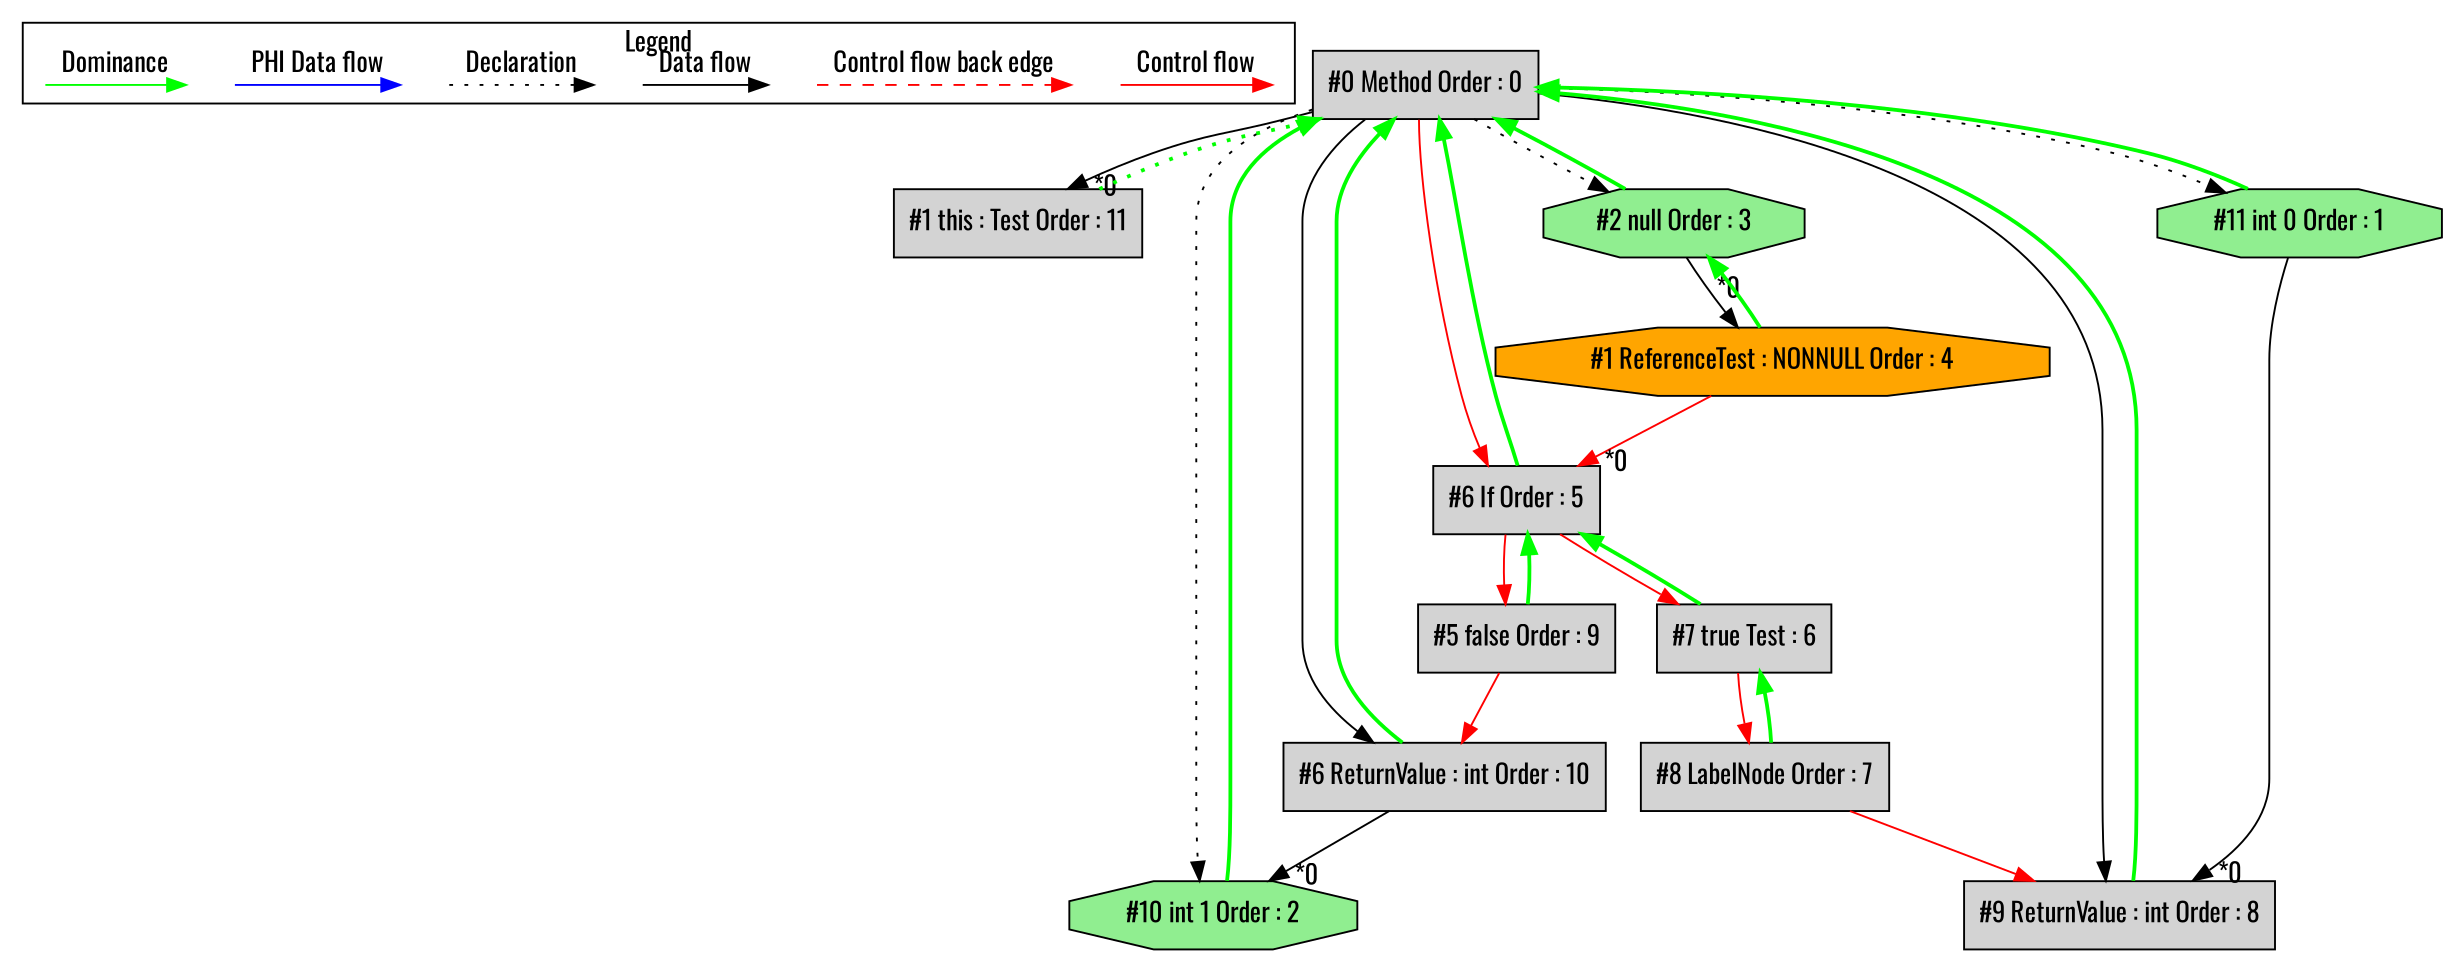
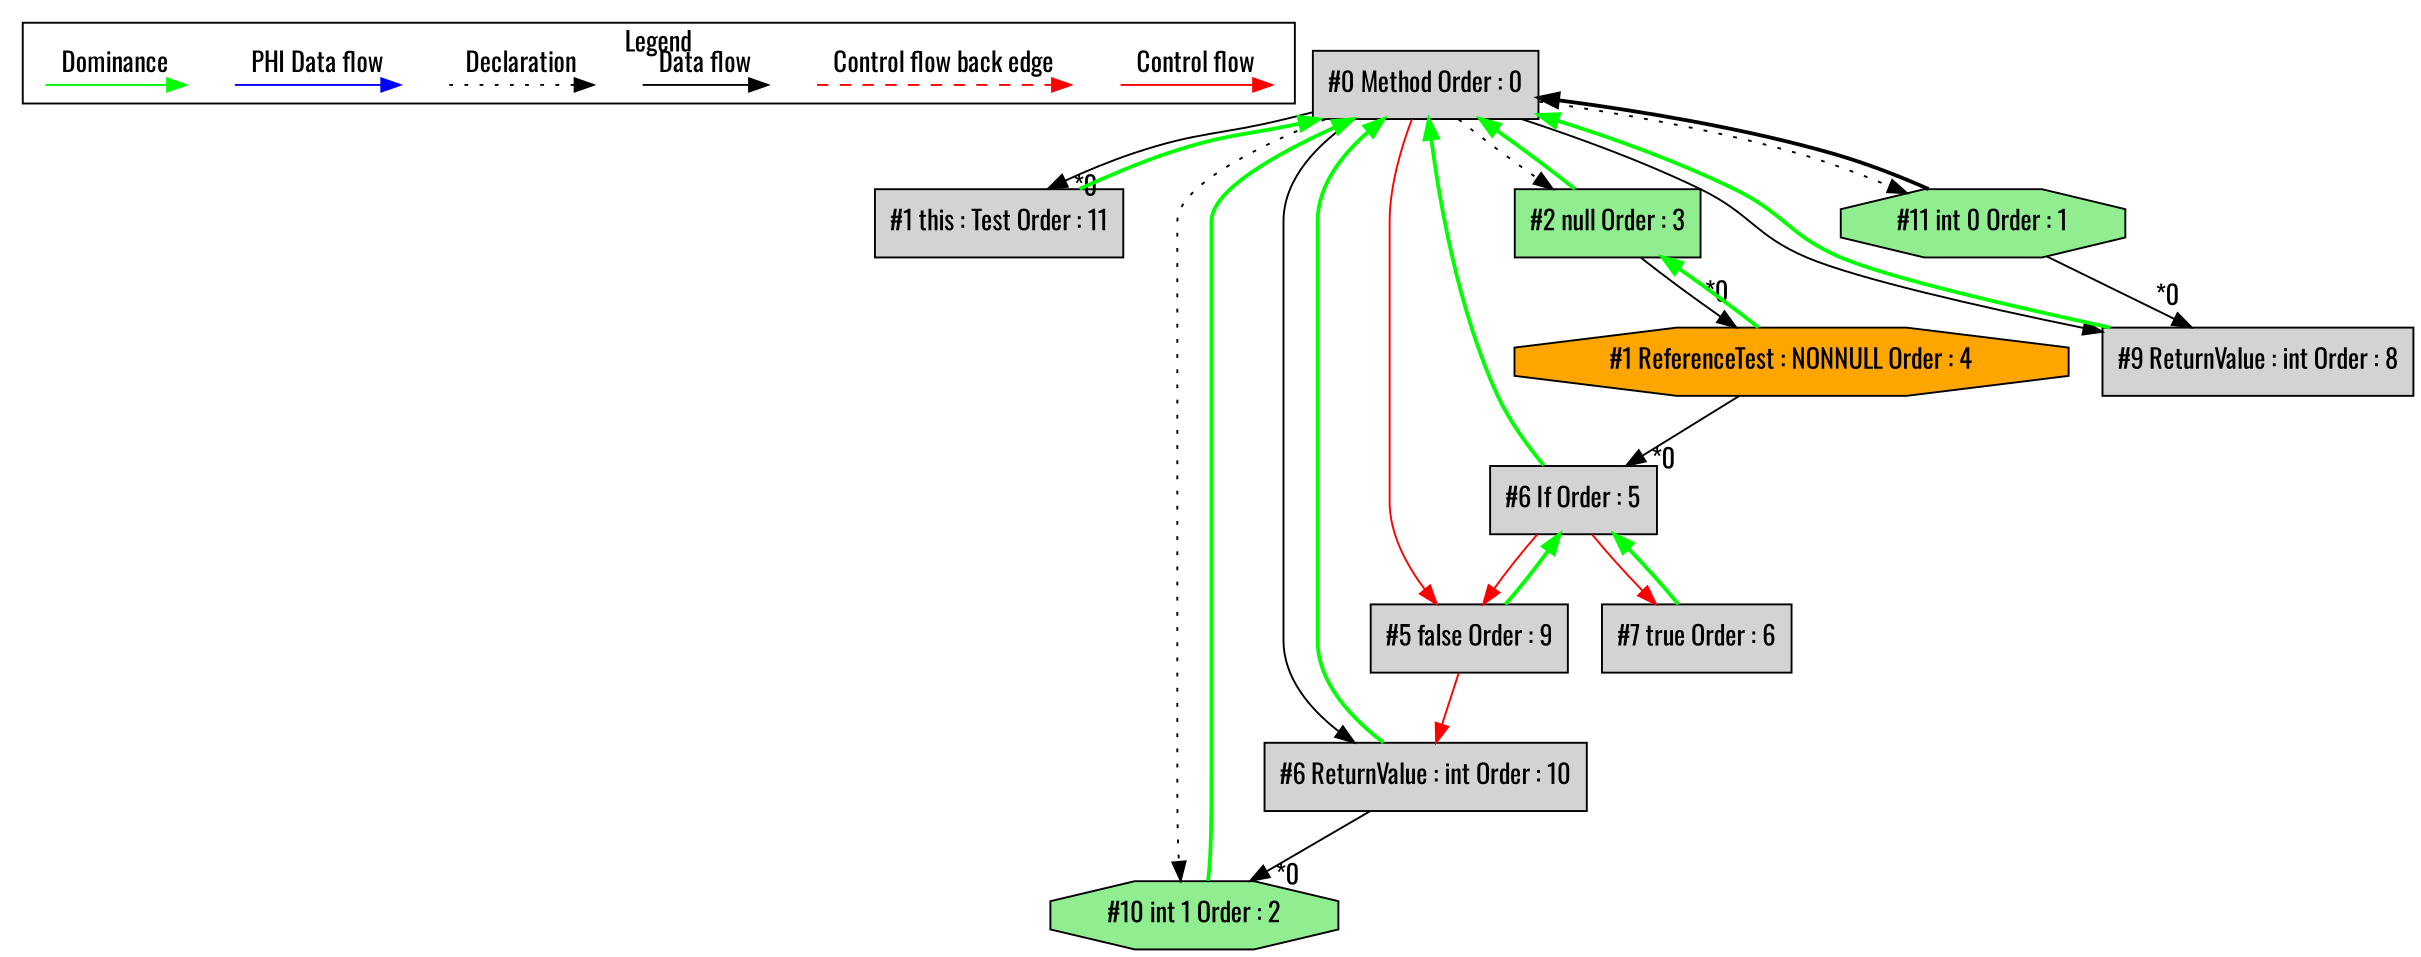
(1907, 111) -> (1746, 132)
(1168, 160) -> (1138, 164)
(1674, 223) -> (1608, 223)
(1438, 286) -> (1390, 357)
(1653, 426) -> (1691, 426)
(1744, 639) -> (1697, 639)
(1765, 777) -> none
